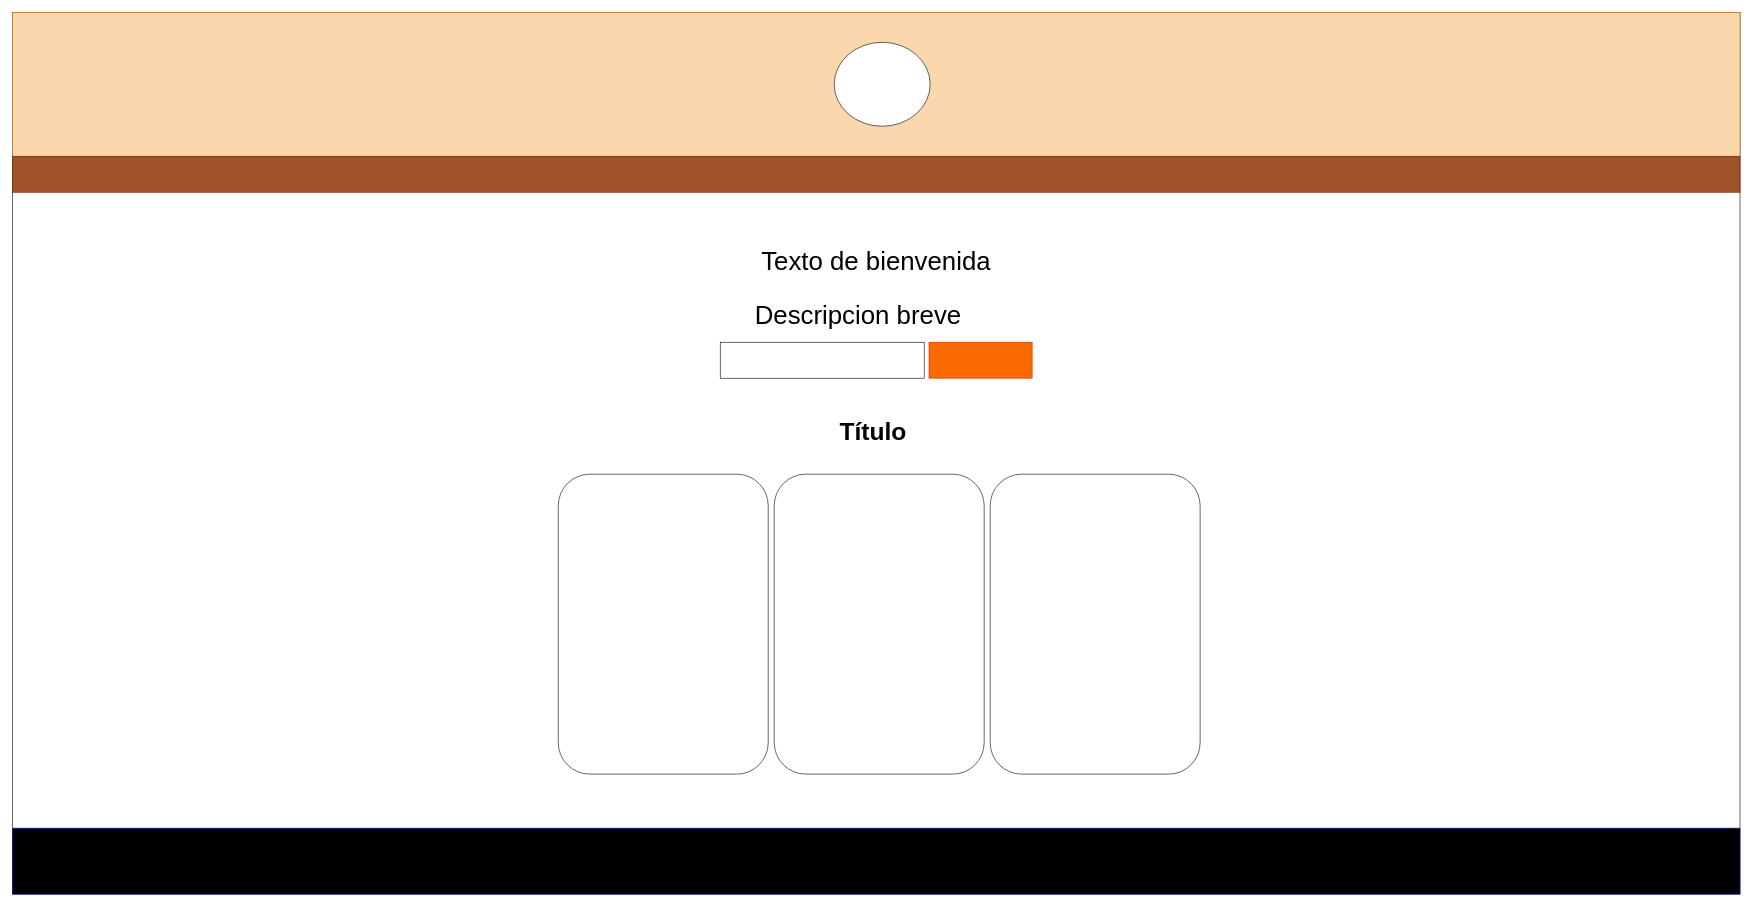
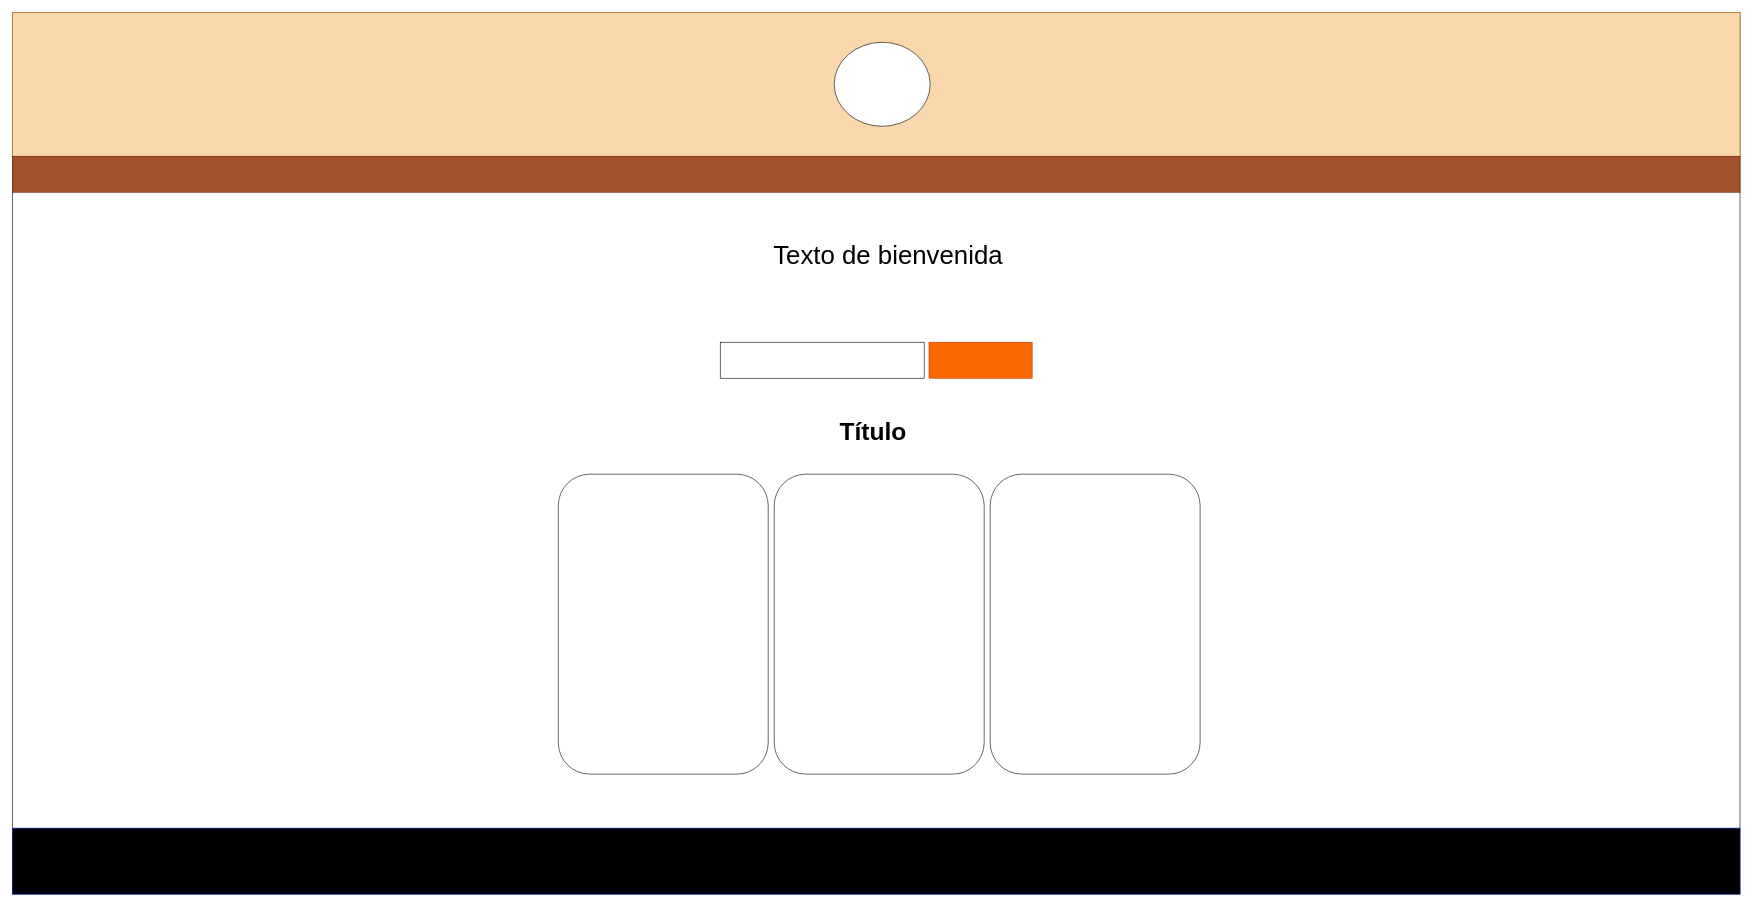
(876, 261) -> (888, 255)
(858, 315) -> none
